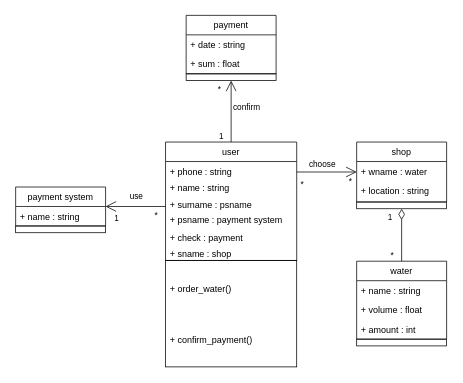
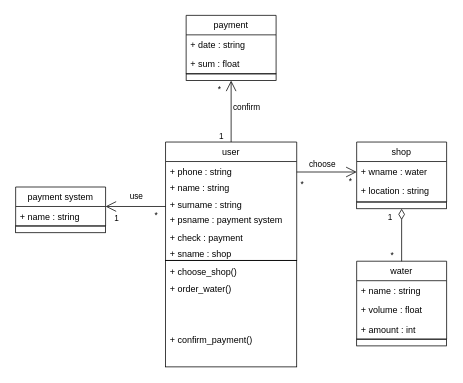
(210, 205) -> (209, 205)
none -> (231, 270)
